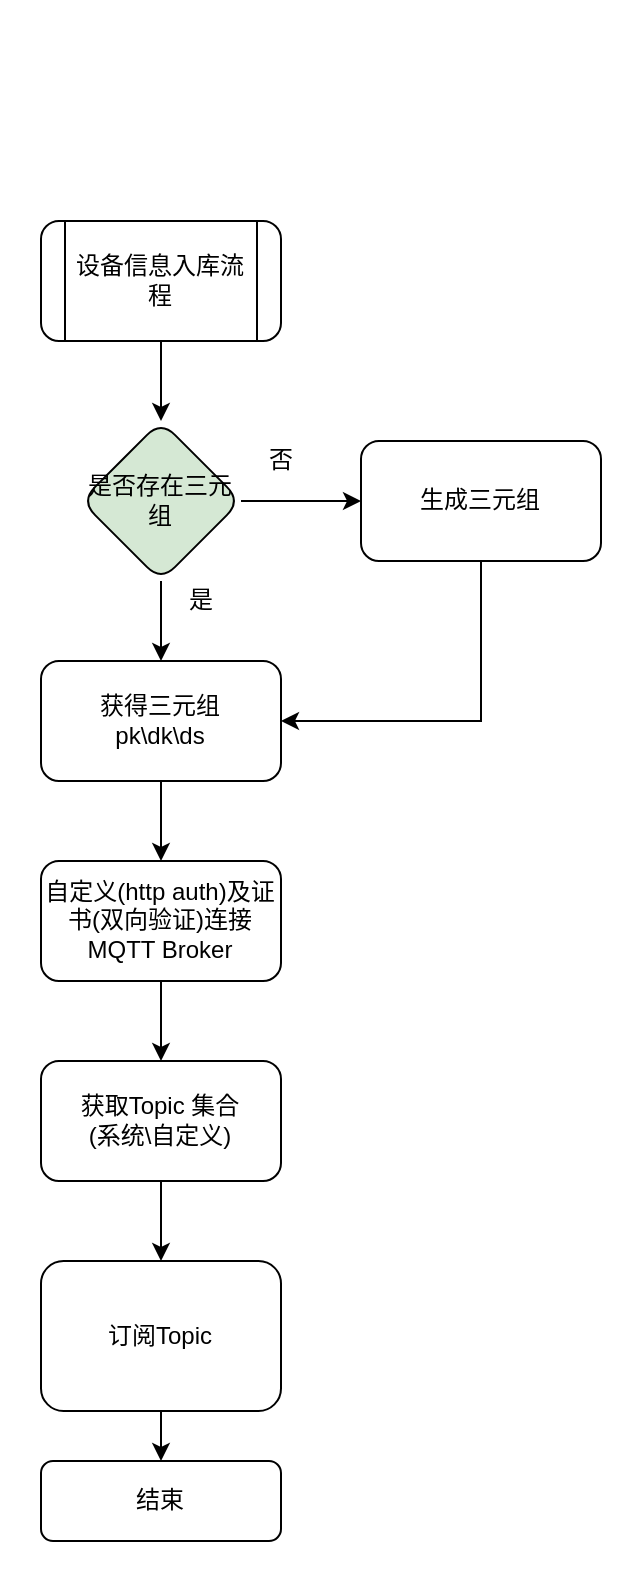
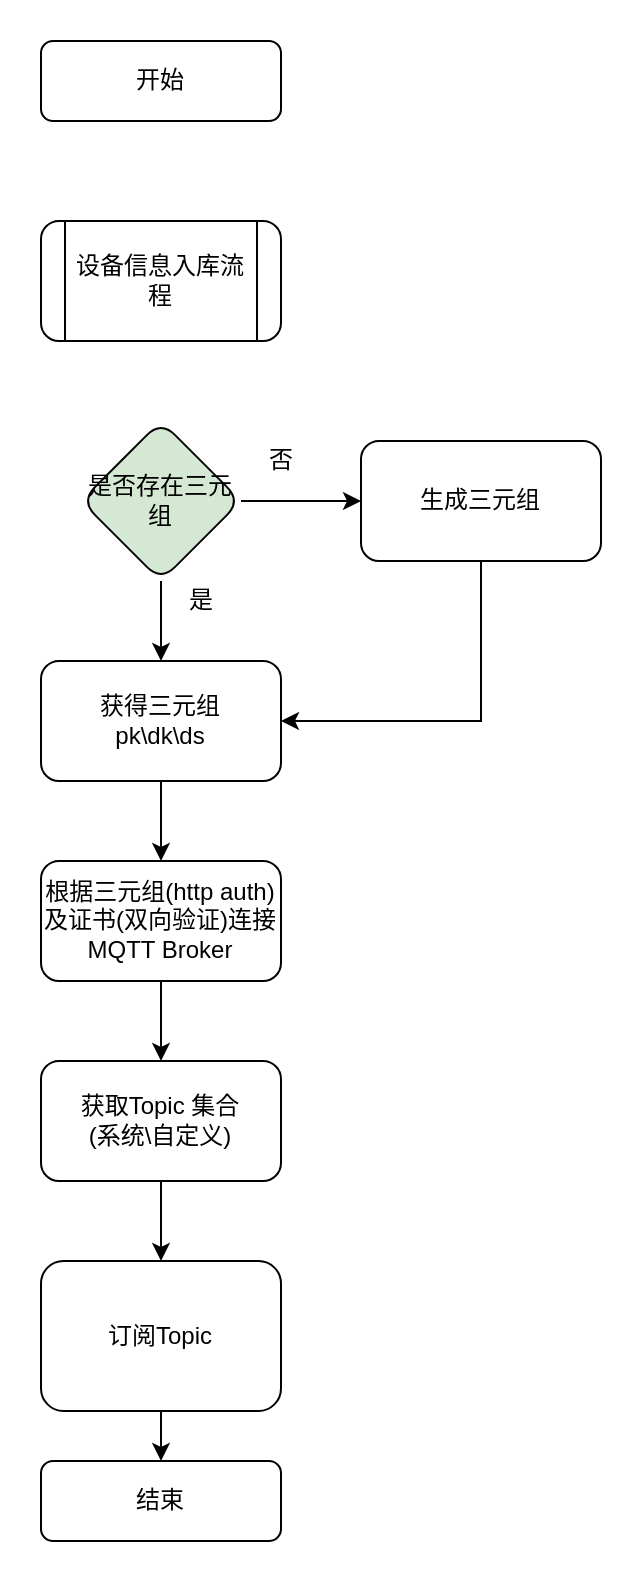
none -> (161, 81)
(161, 374) -> none
(161, 921) -> (161, 921)
